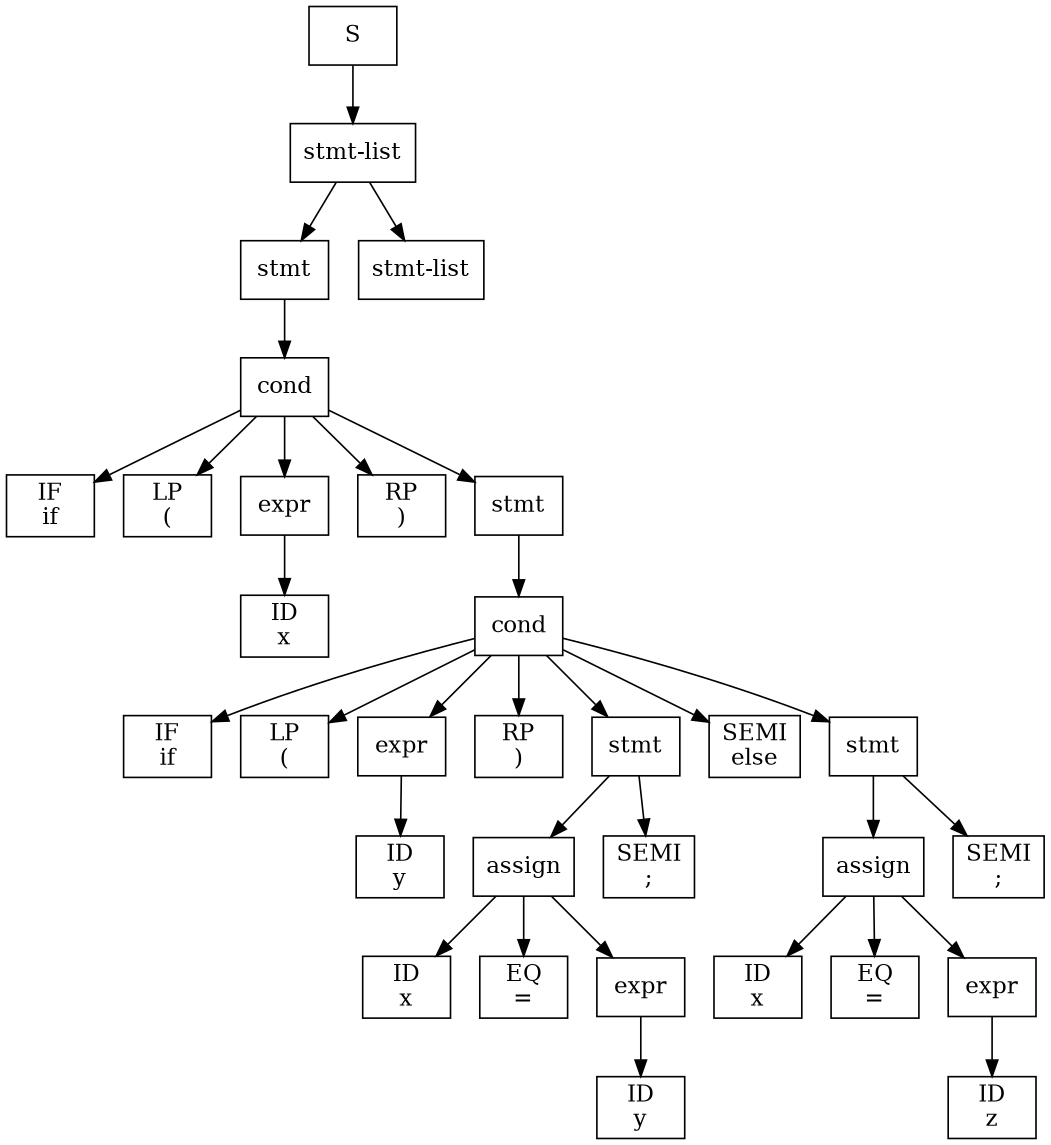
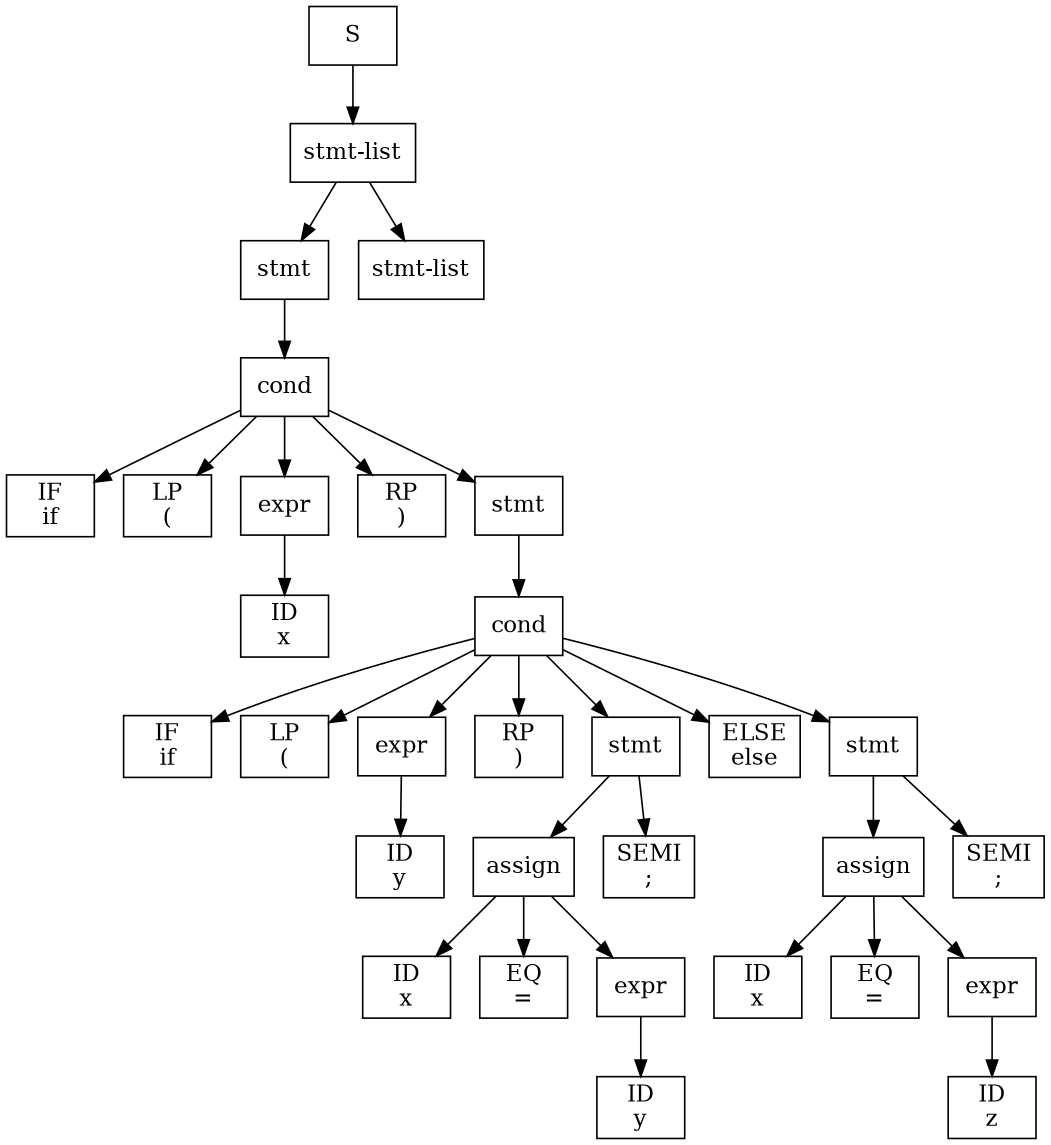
(755, 747) -> (755, 747)
